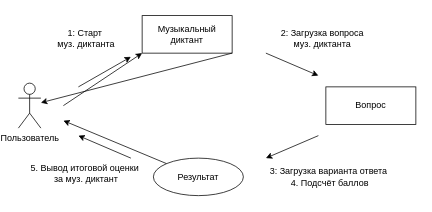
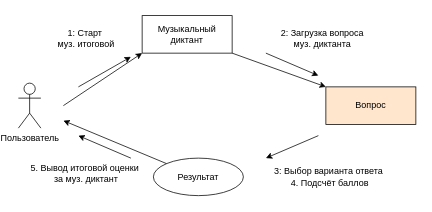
(86, 38) -> (86, 38)
(161, 71) -> (277, 69)
(371, 105) -> (371, 105)
(330, 177) -> (330, 177)
